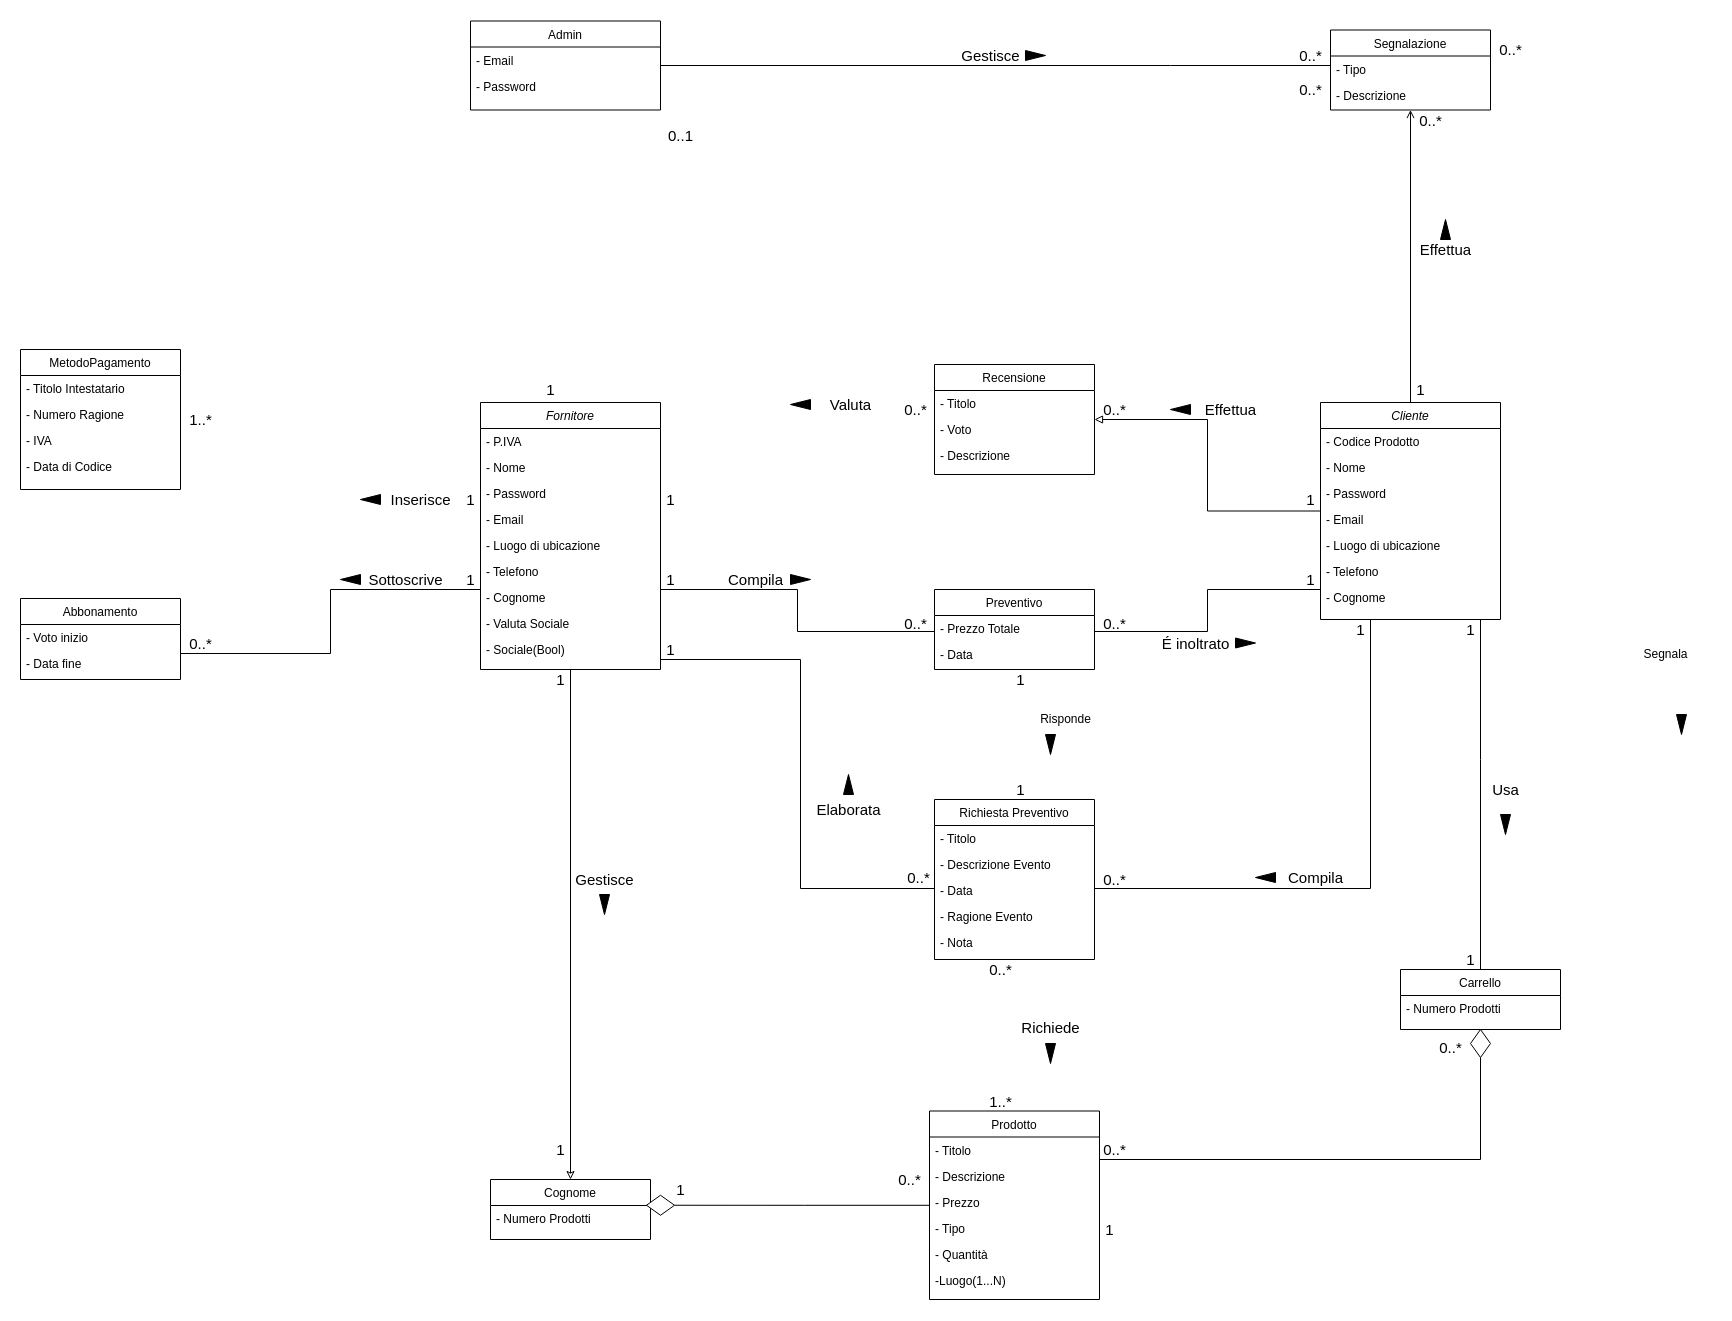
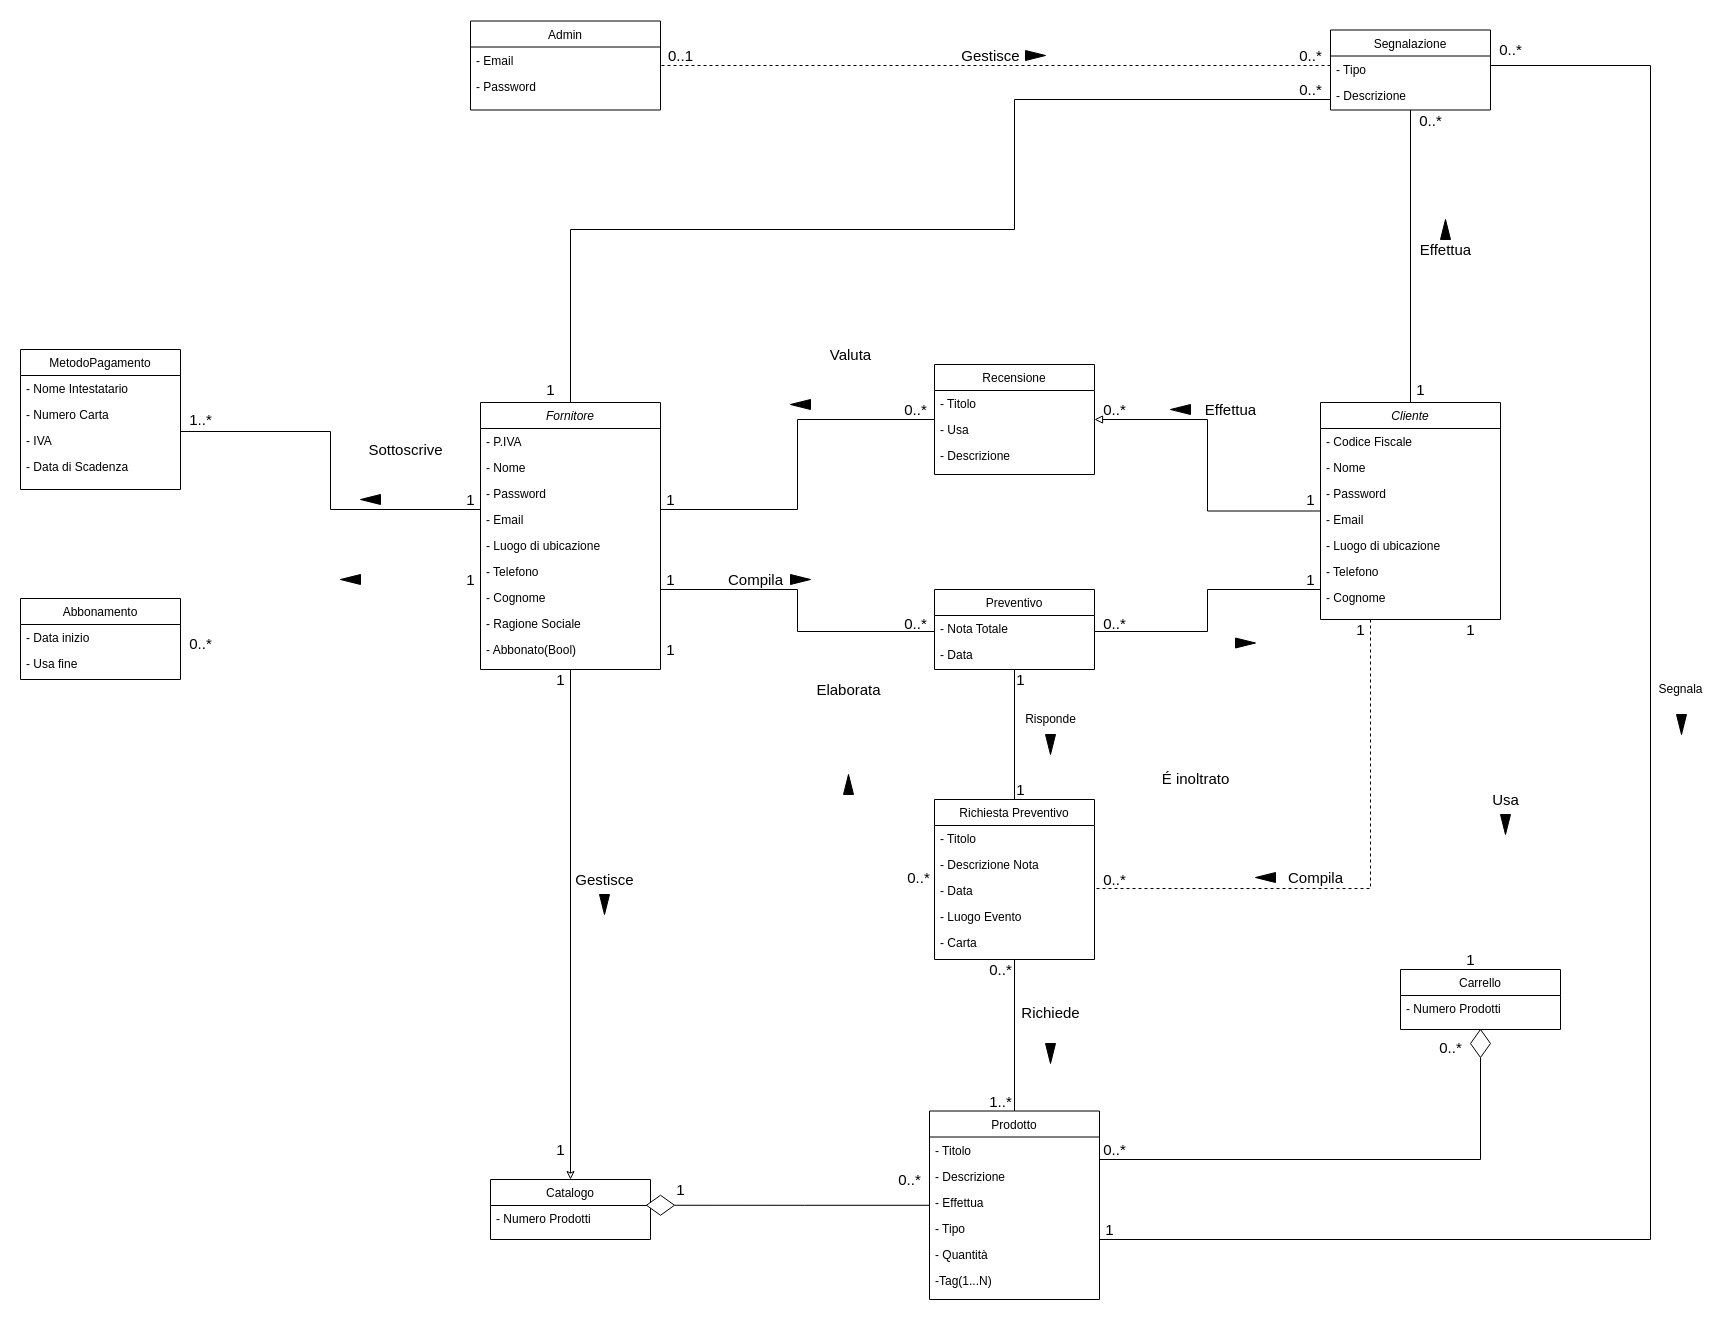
(996, 66) -> (996, 66)
(1411, 115) -> (1411, 115)
(681, 136) -> (681, 56)
none -> (928, 230)
(89, 389) -> (85, 389)
(851, 405) -> (851, 355)
(75, 415) -> (70, 415)
(959, 430) -> (955, 430)
(1378, 442) -> (1372, 442)
none -> (798, 466)
(72, 467) -> (80, 467)
none -> (331, 471)
(421, 500) -> none
(406, 580) -> (406, 450)
(331, 622) -> none
(532, 624) -> (535, 624)
(986, 629) -> (979, 629)
(62, 638) -> (62, 638)
(1196, 643) -> (1196, 778)
(530, 650) -> (537, 650)
(1666, 655) -> (1681, 690)
(58, 664) -> (55, 664)
(1066, 720) -> (1051, 720)
none -> (1015, 736)
(801, 771) -> none
(1506, 790) -> (1506, 800)
(1481, 796) -> none
(849, 810) -> (849, 690)
none -> (1651, 848)
(1001, 865) -> (994, 865)
(1367, 889) -> (1367, 889)
(989, 917) -> (984, 917)
(959, 943) -> (962, 943)
(1051, 1028) -> (1051, 1013)
none -> (1015, 1036)
(570, 1193) -> (570, 1193)
(960, 1203) -> (967, 1203)
(974, 1281) -> (967, 1281)
